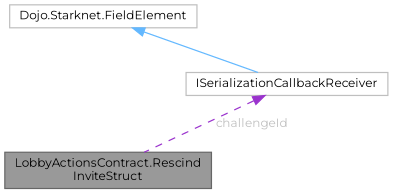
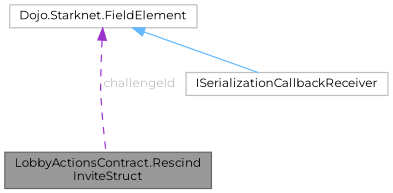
(199, 126) -> (101, 96)
